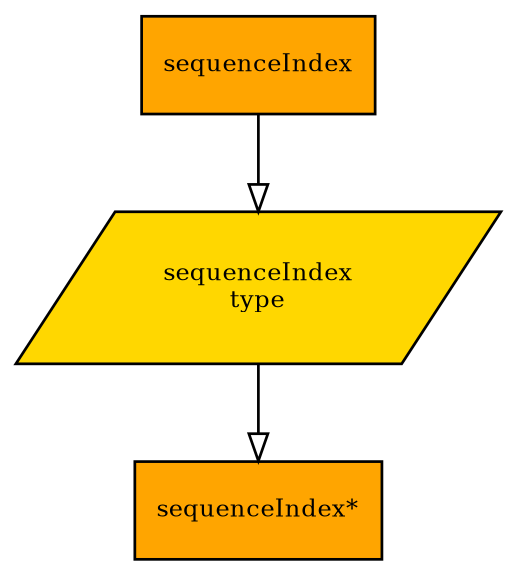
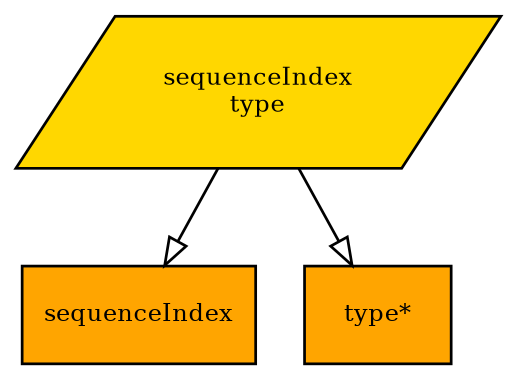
(258, 149) -> (198, 205)
(258, 510) -> (378, 315)
